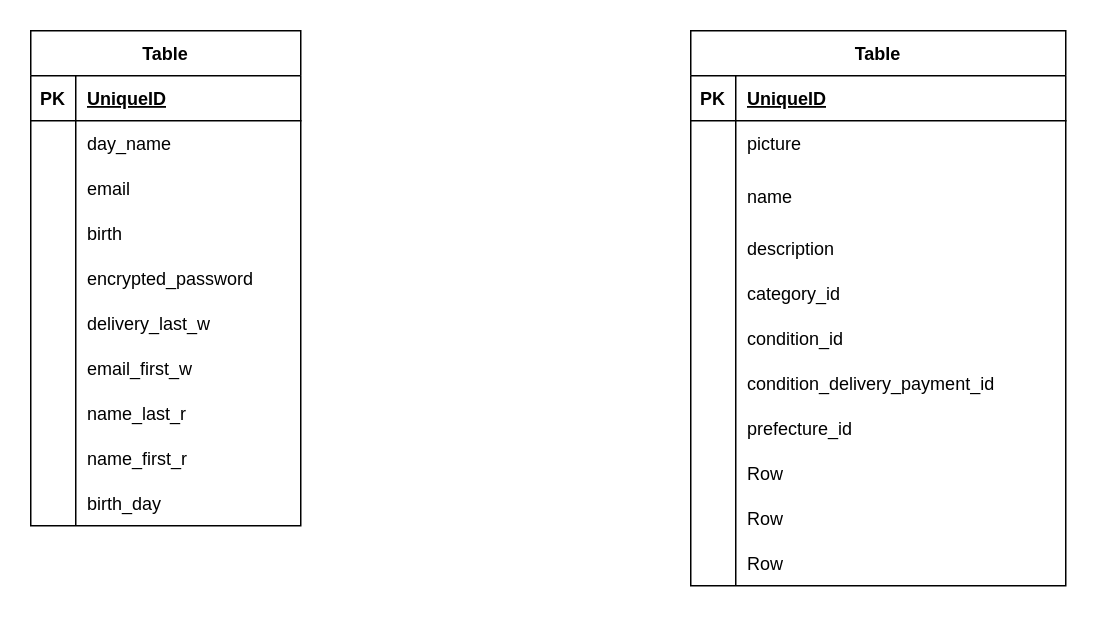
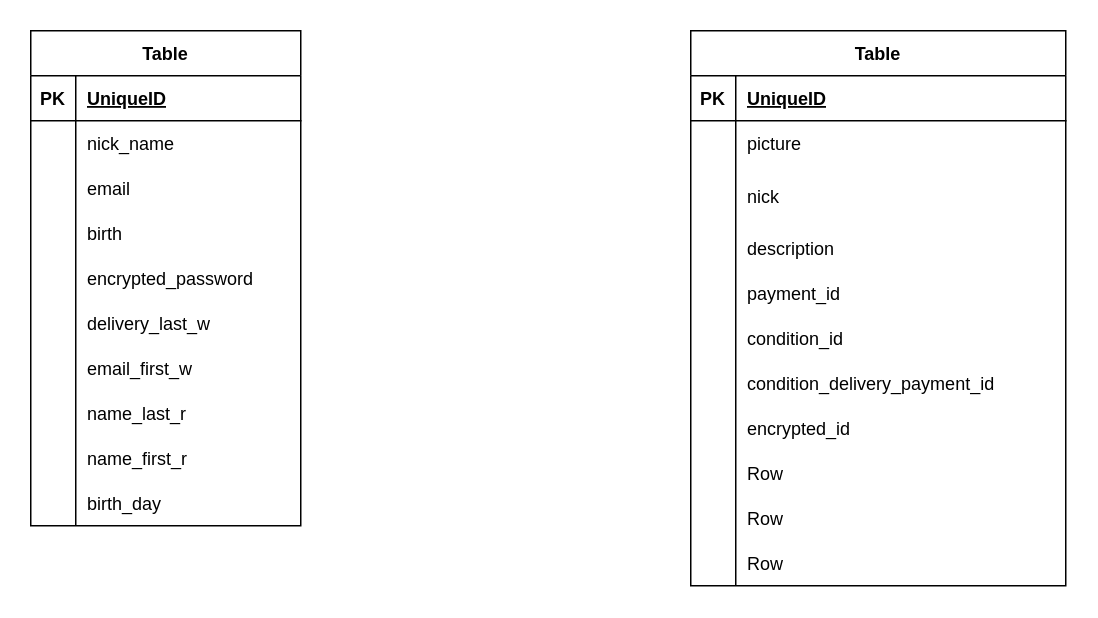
(127, 144) -> (130, 144)
(767, 197) -> (765, 197)
(800, 294) -> (795, 294)
(810, 429) -> (805, 429)
